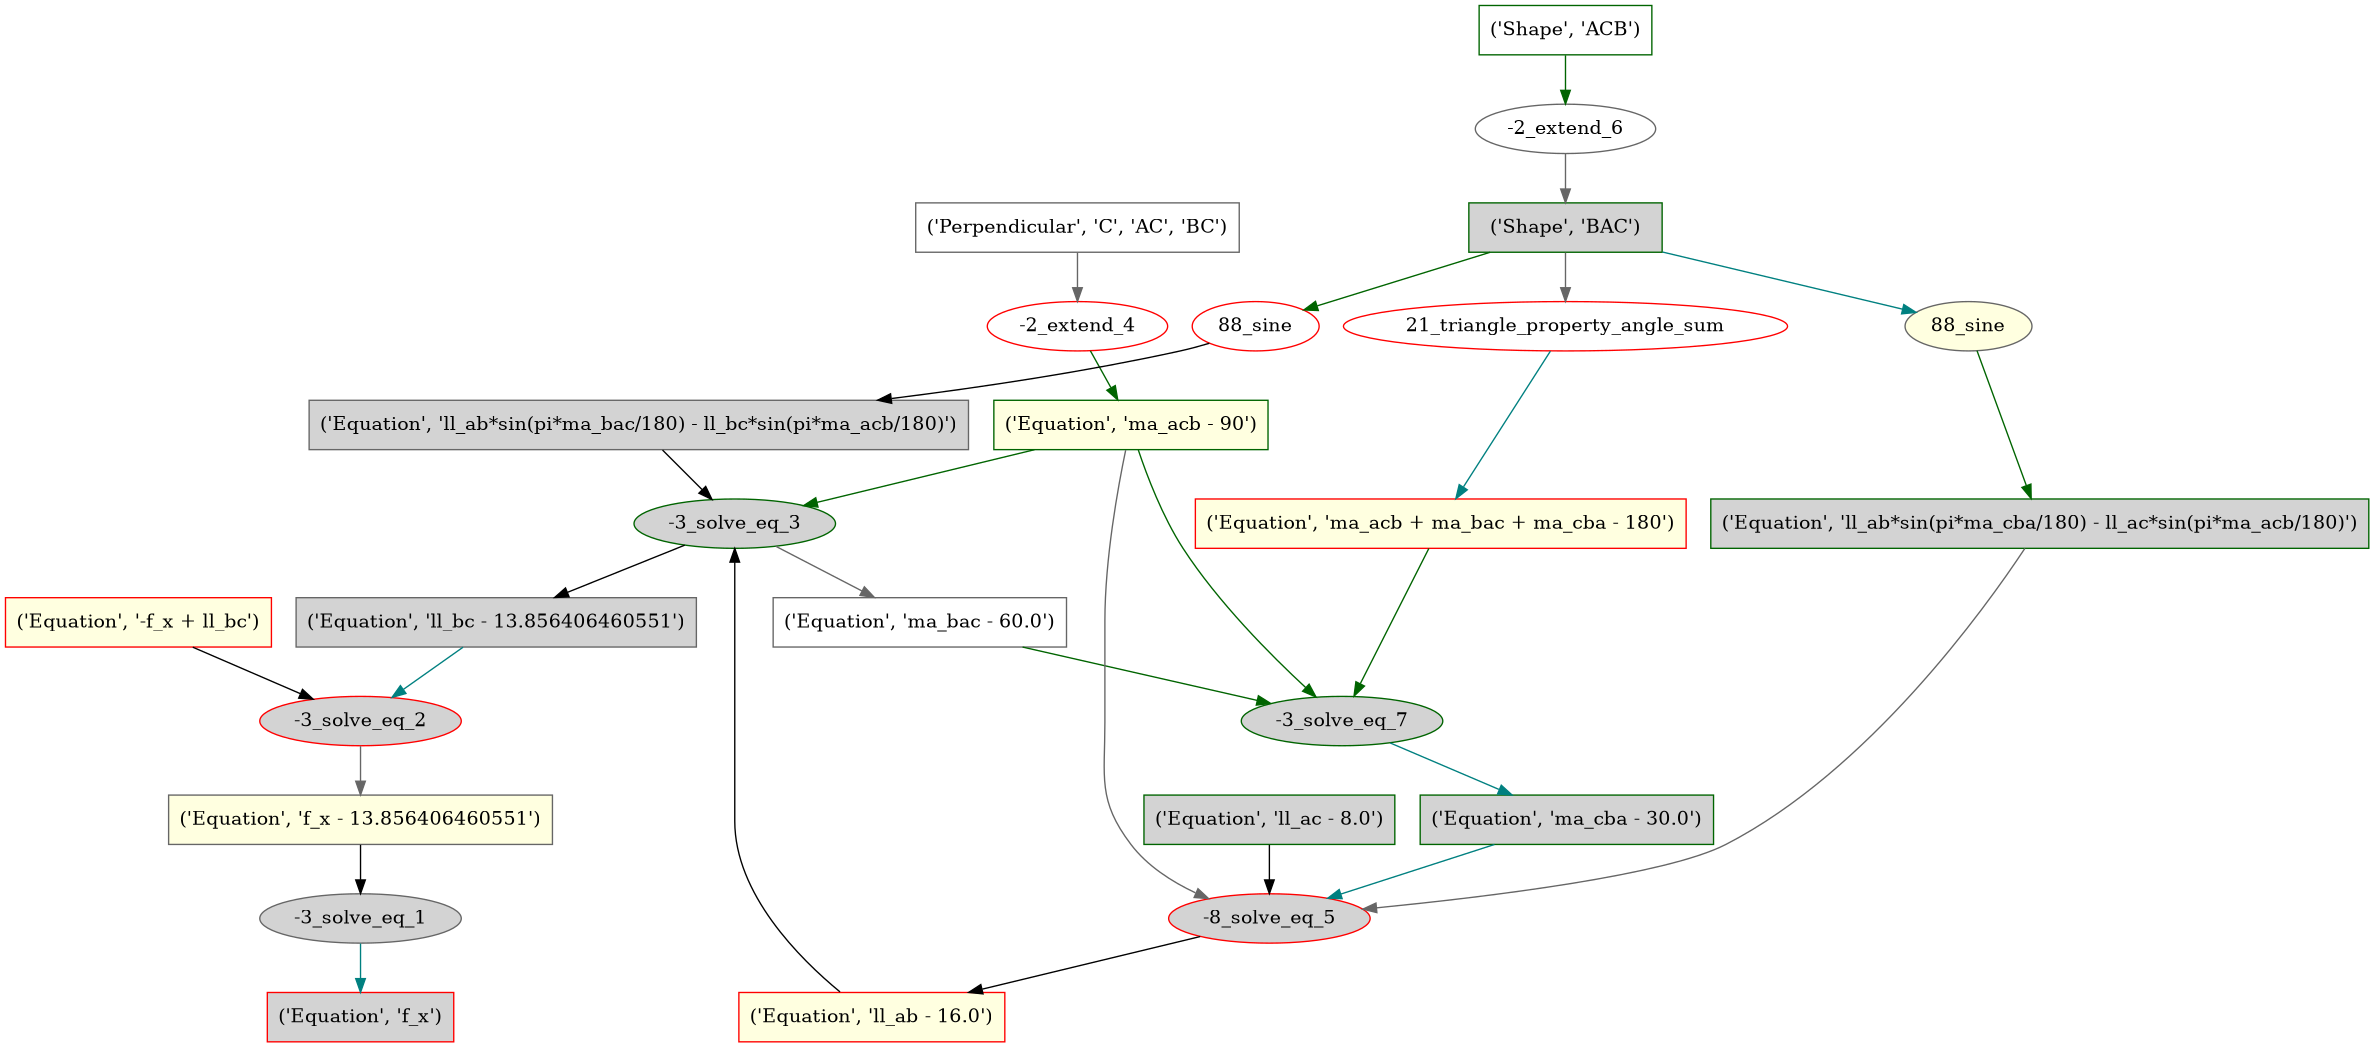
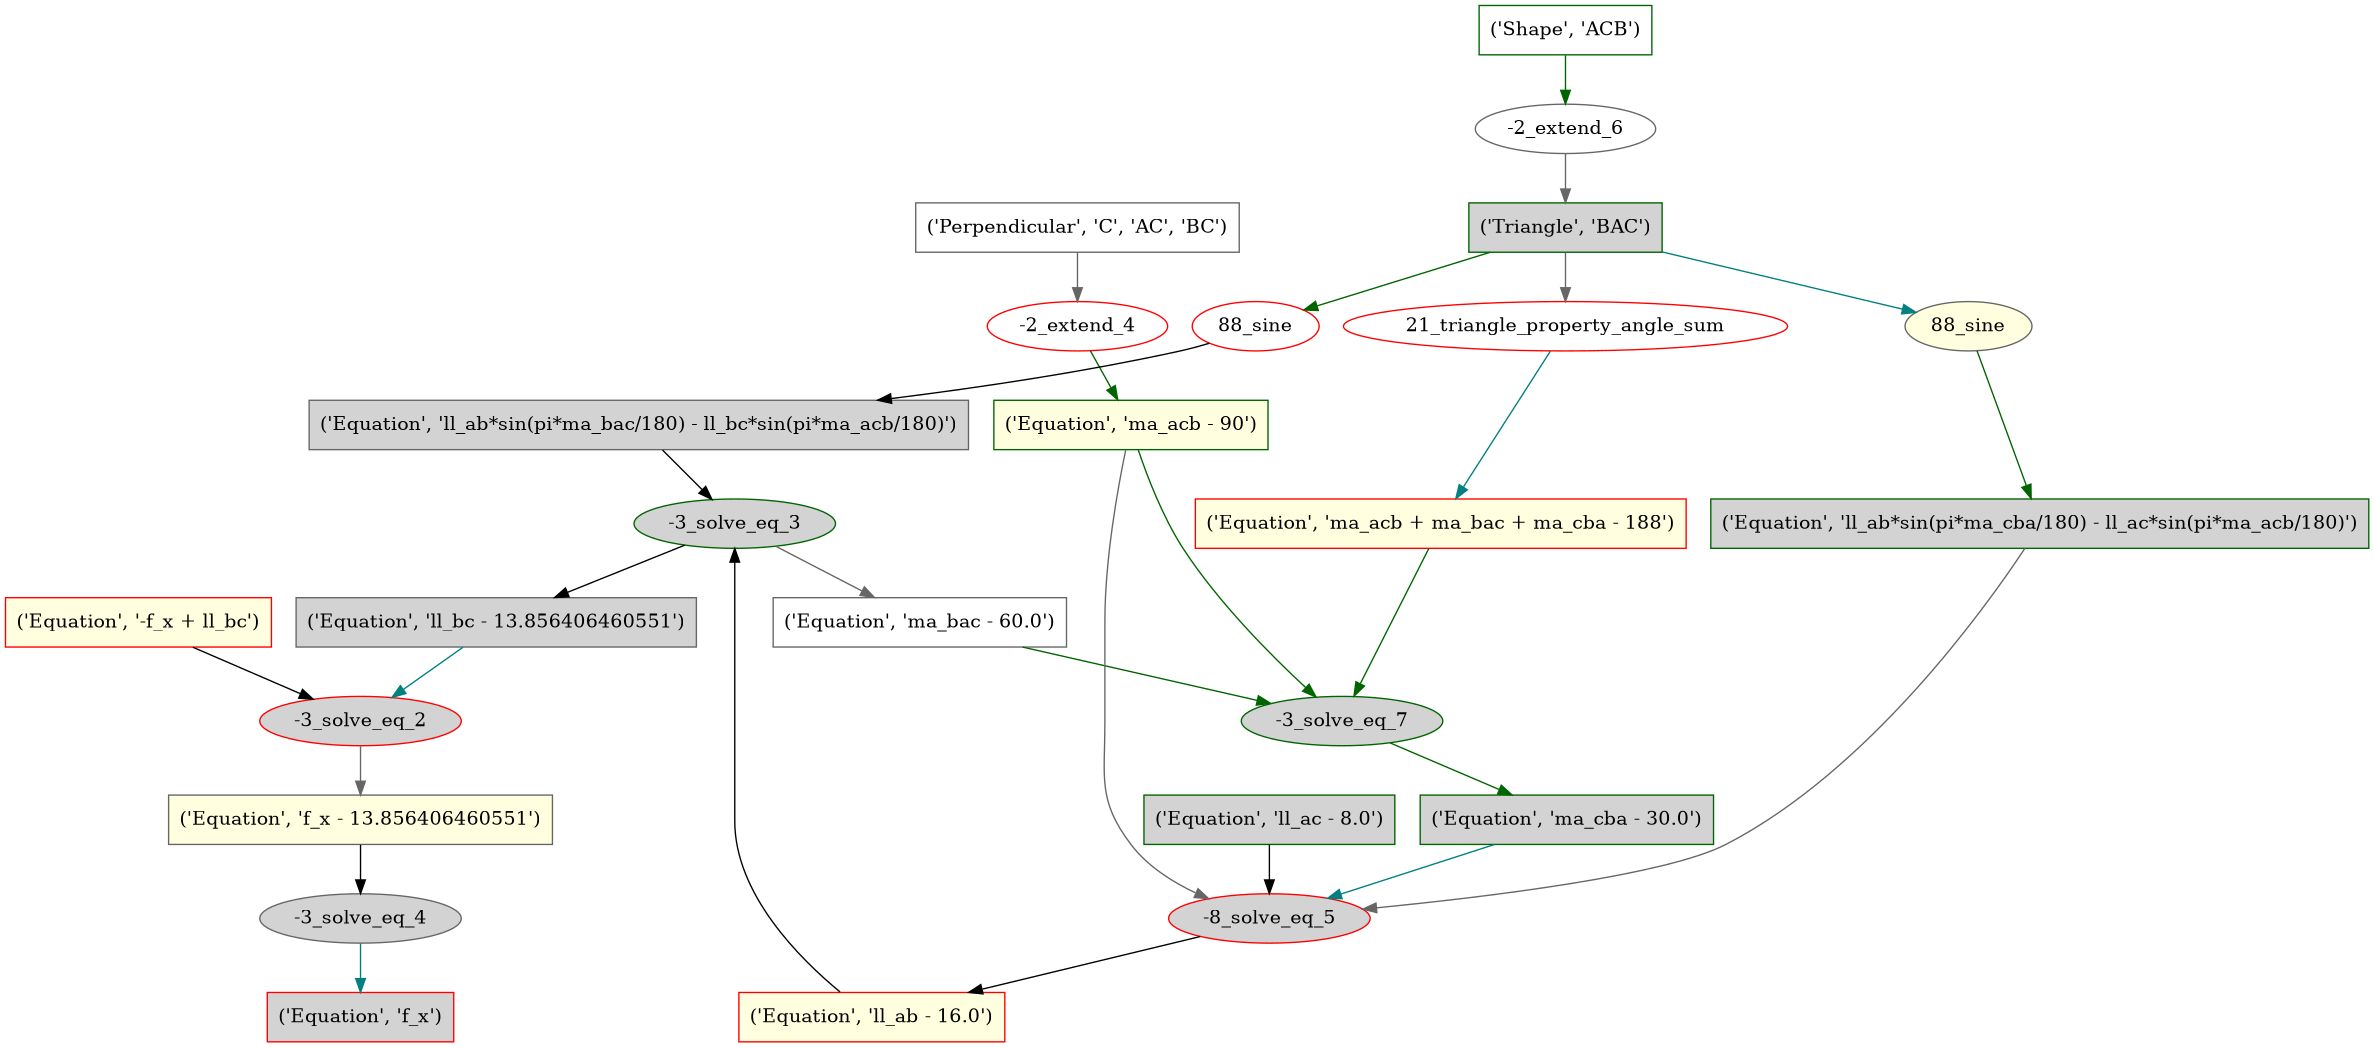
(1565, 228) -> (1565, 228)
(926, 476) -> none
(1441, 524) -> (1441, 524)
(1445, 766) -> (1445, 766)
(361, 918) -> (361, 918)
